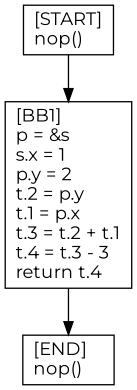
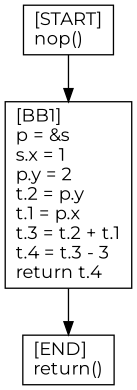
(68, 360) -> (68, 360)
